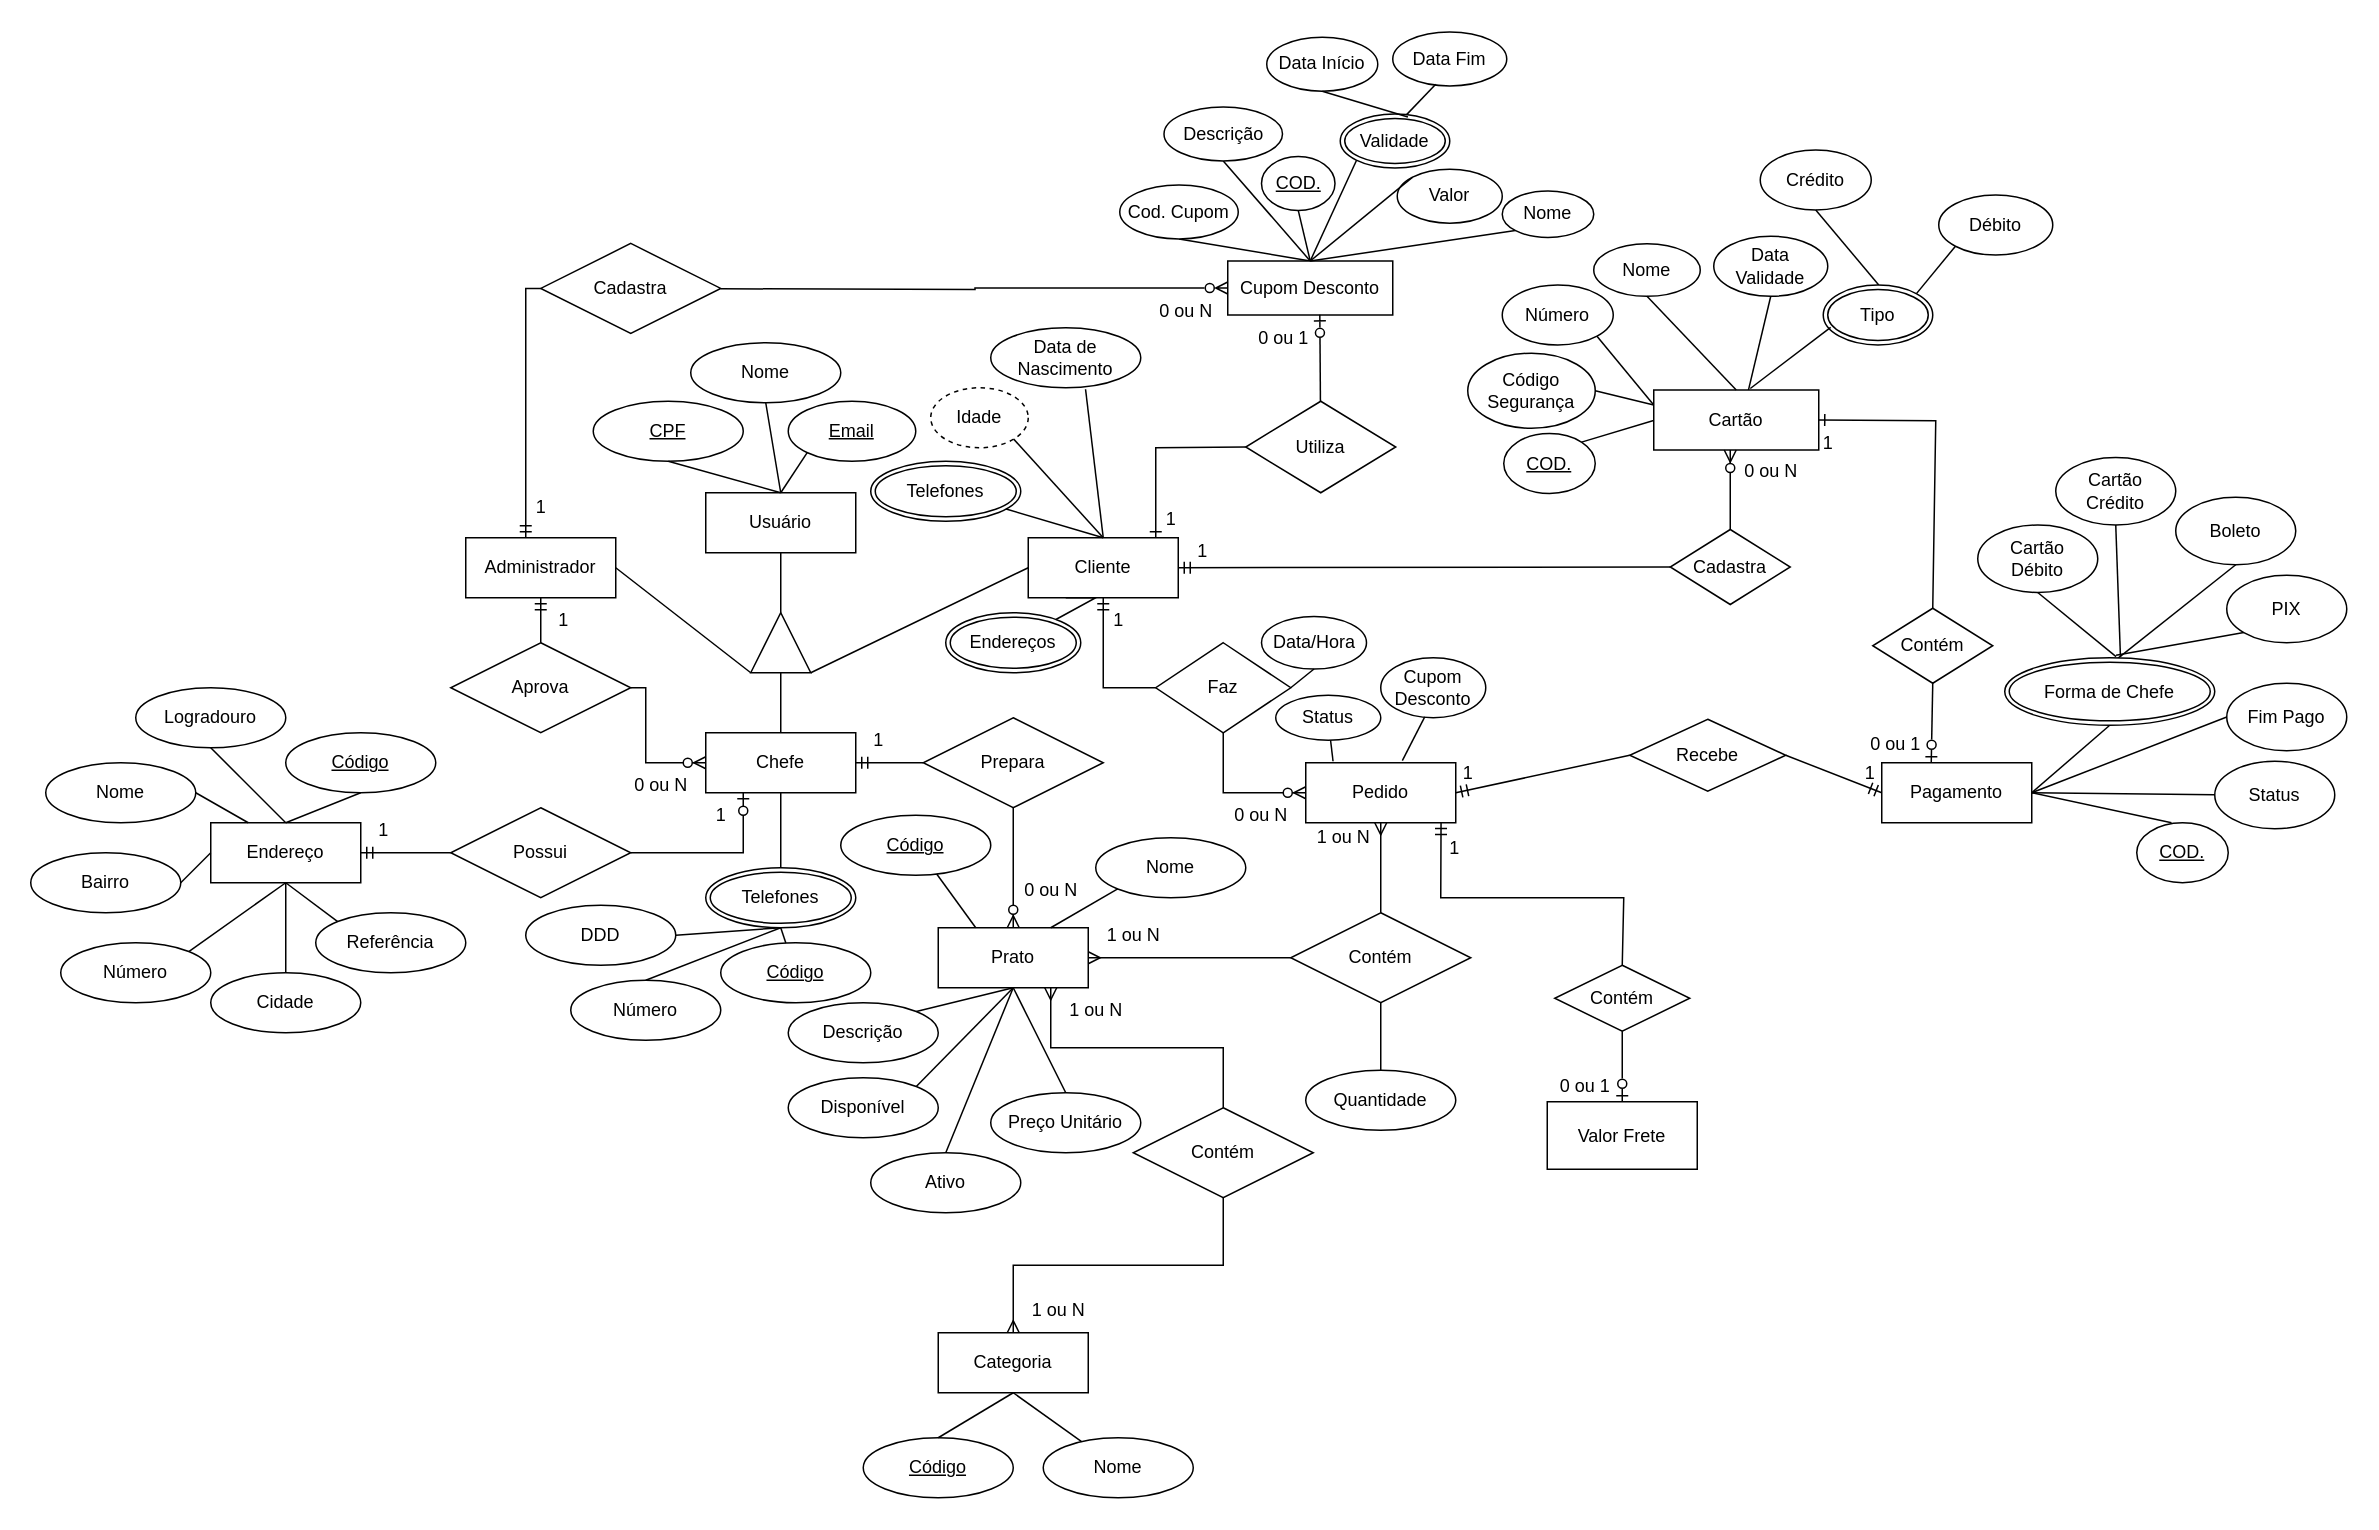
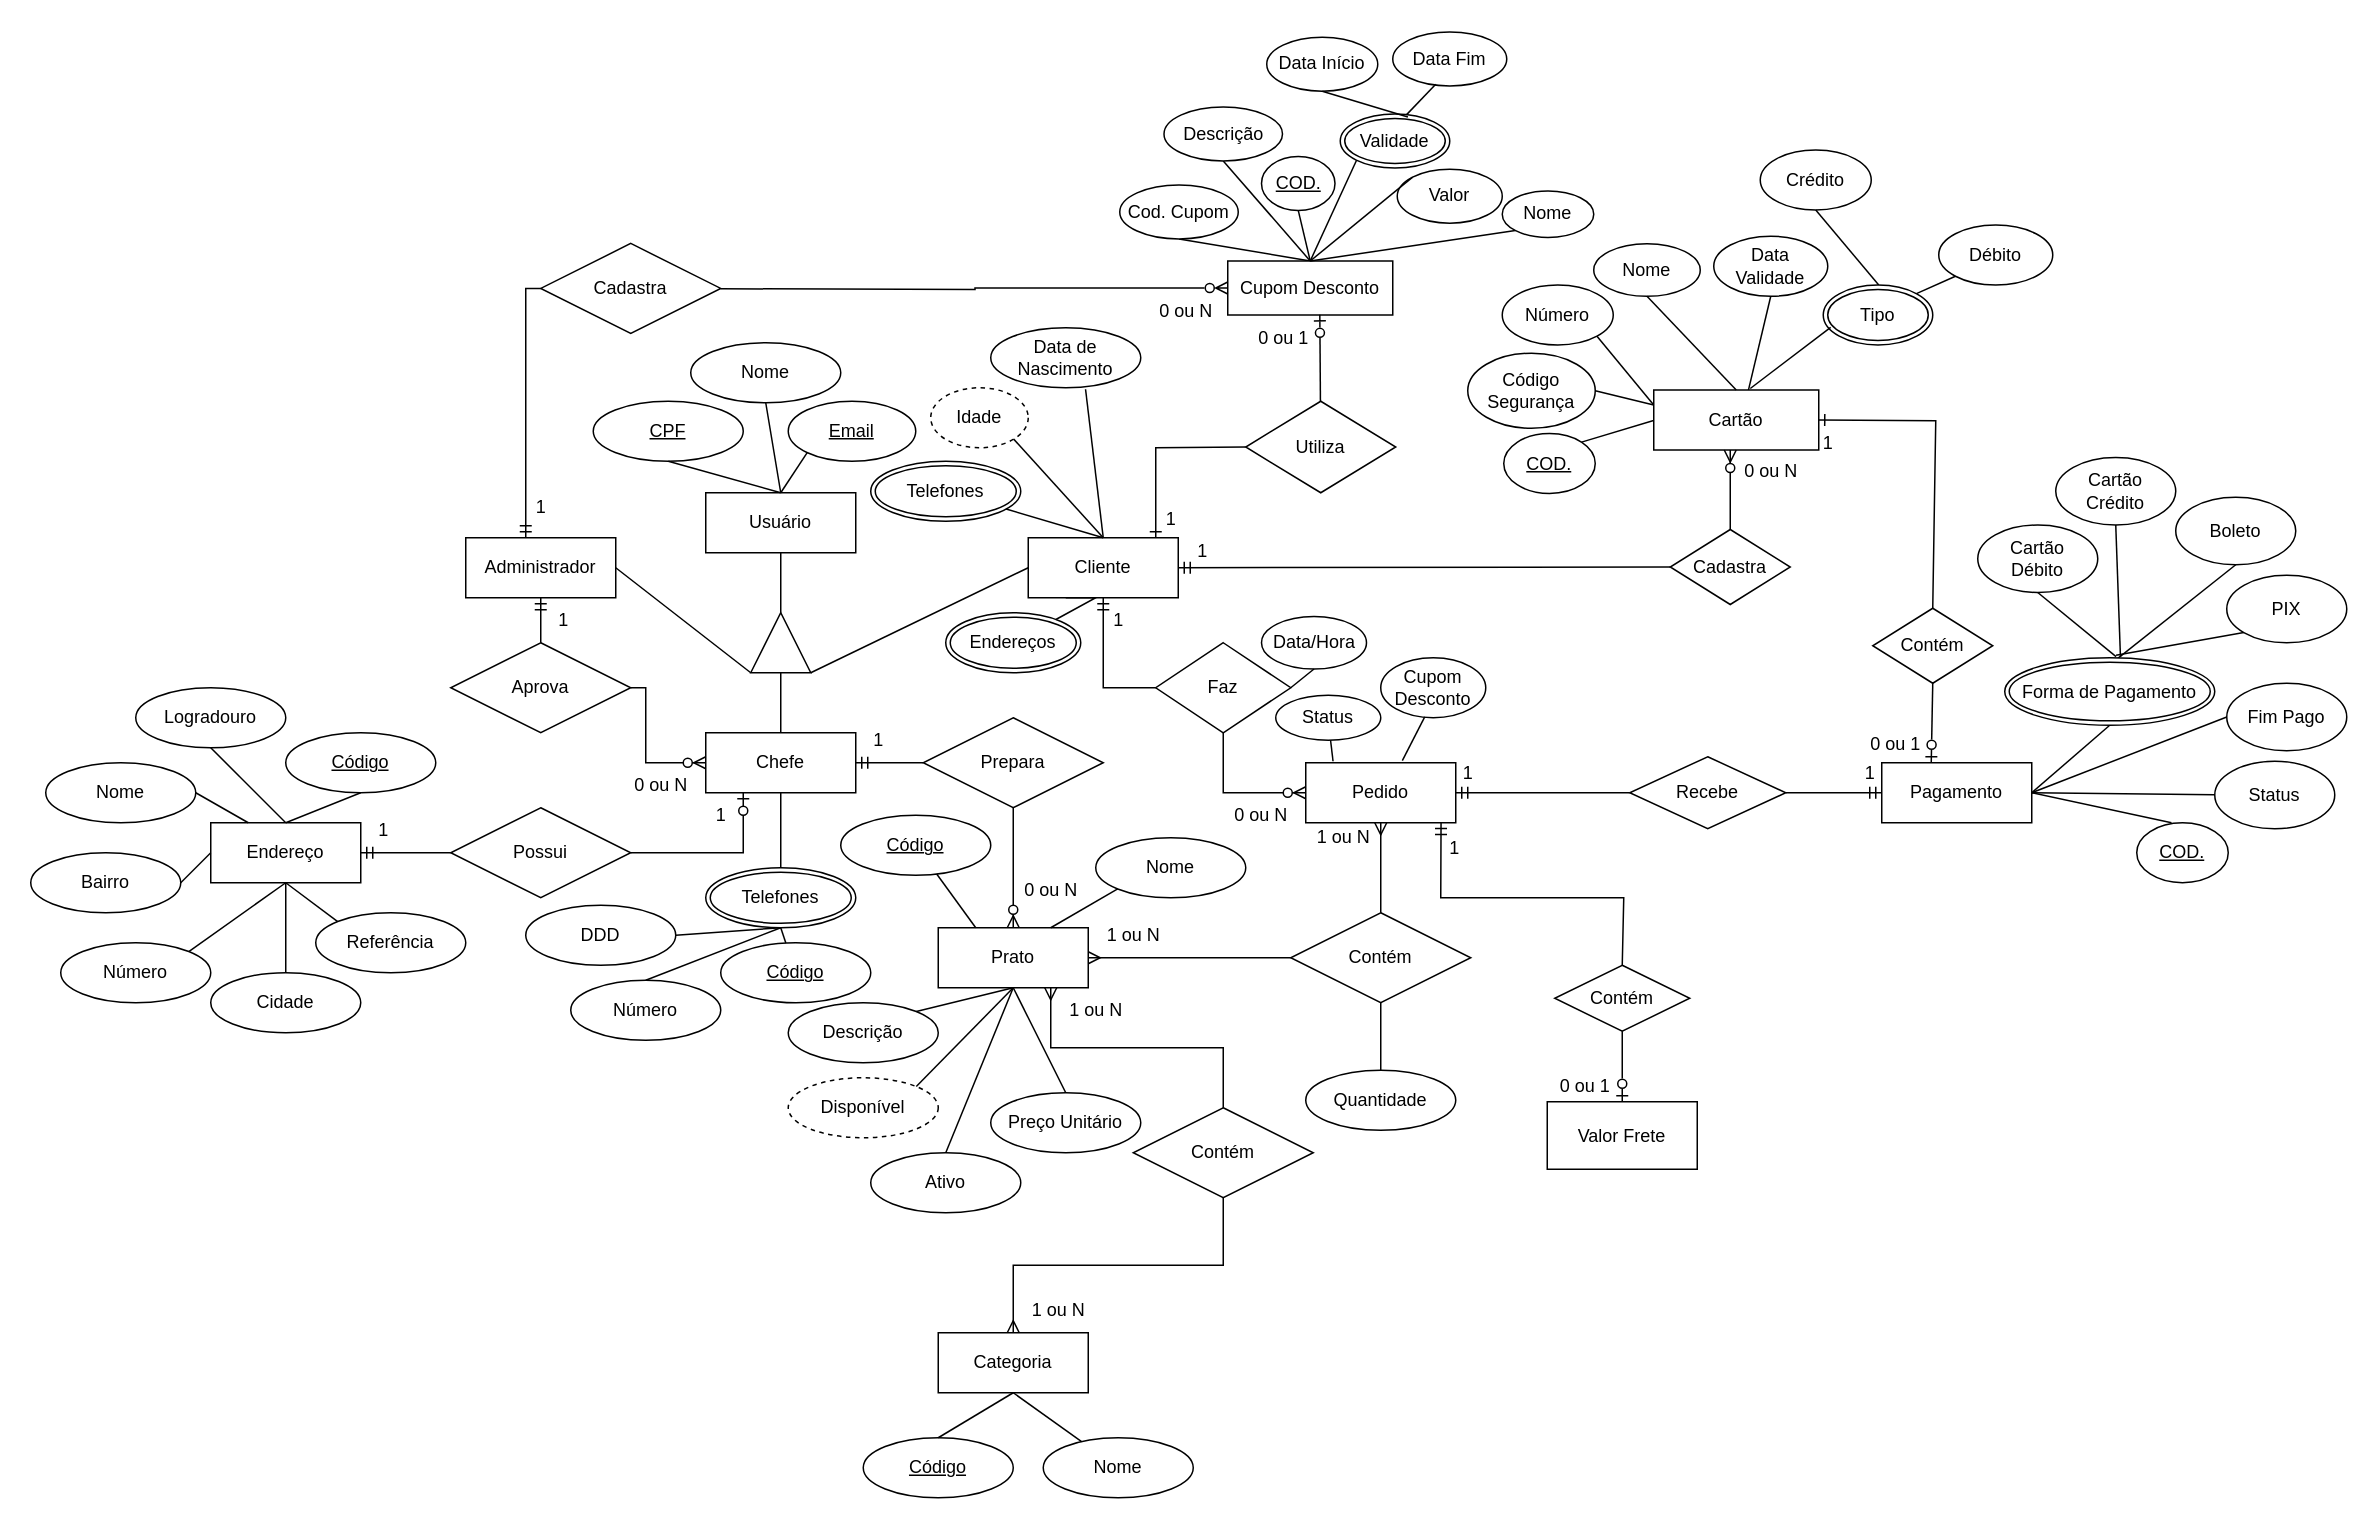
(1996, 225) -> (1996, 255)
(2110, 692) -> (2110, 692)
(1708, 755) -> (1708, 793)
(863, 1108) -> (863, 1108)
